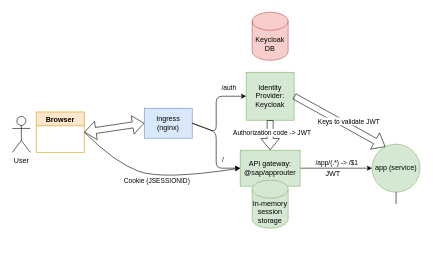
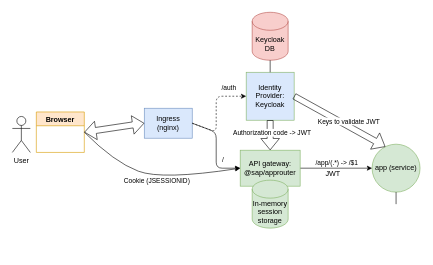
none -> (270, 66)
(270, 96) -> (270, 96)
(216, 103) -> (216, 103)
